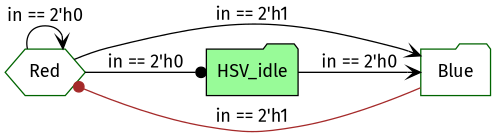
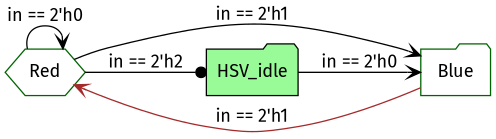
(146, 63) -> (146, 63)
(252, 132) -> (252, 132)
